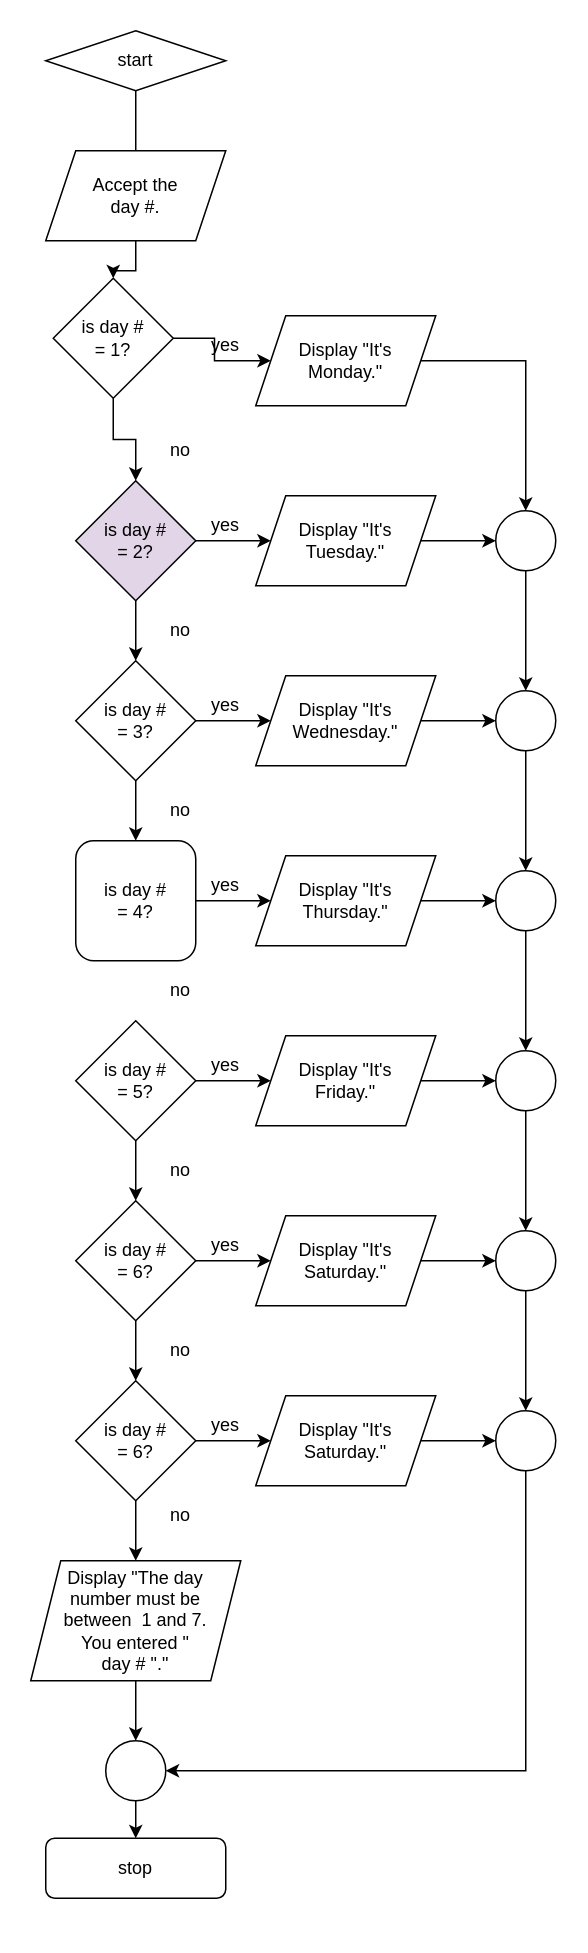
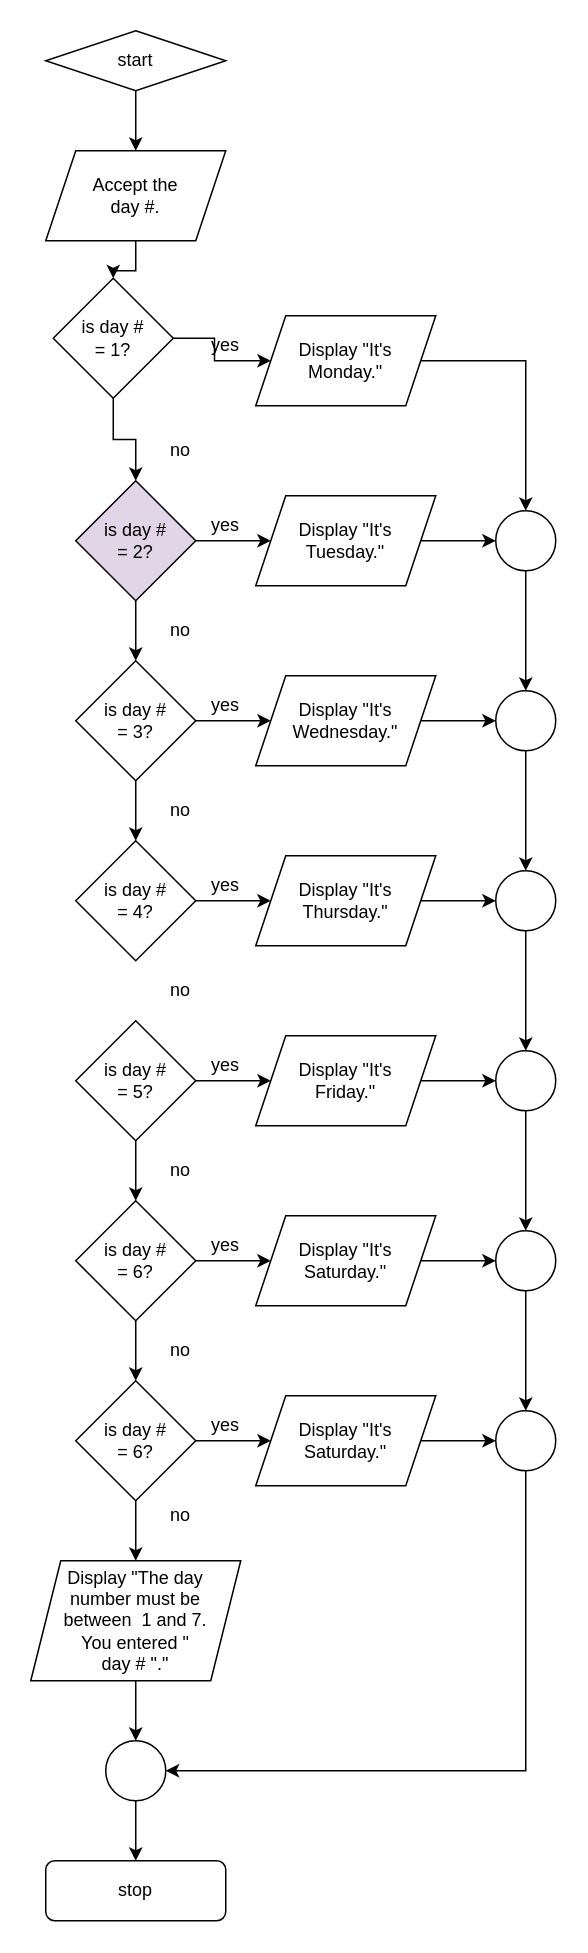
(136, 143) -> (136, 139)
(136, 901) -> (136, 901)
(136, 1868) -> (136, 1891)
